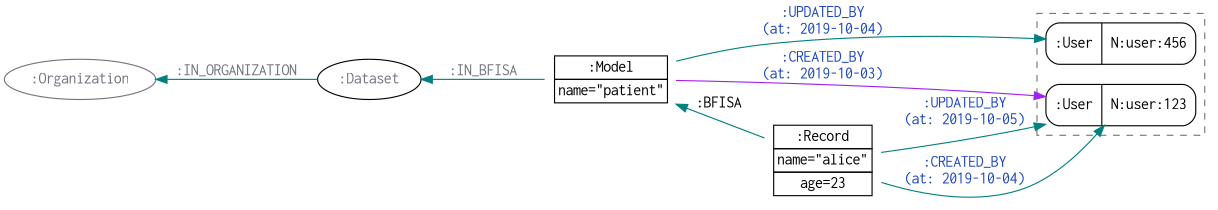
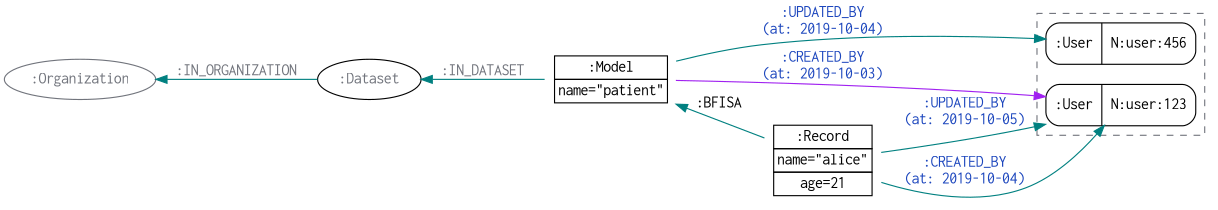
(483, 71) -> (483, 71)
(823, 183) -> (823, 183)
